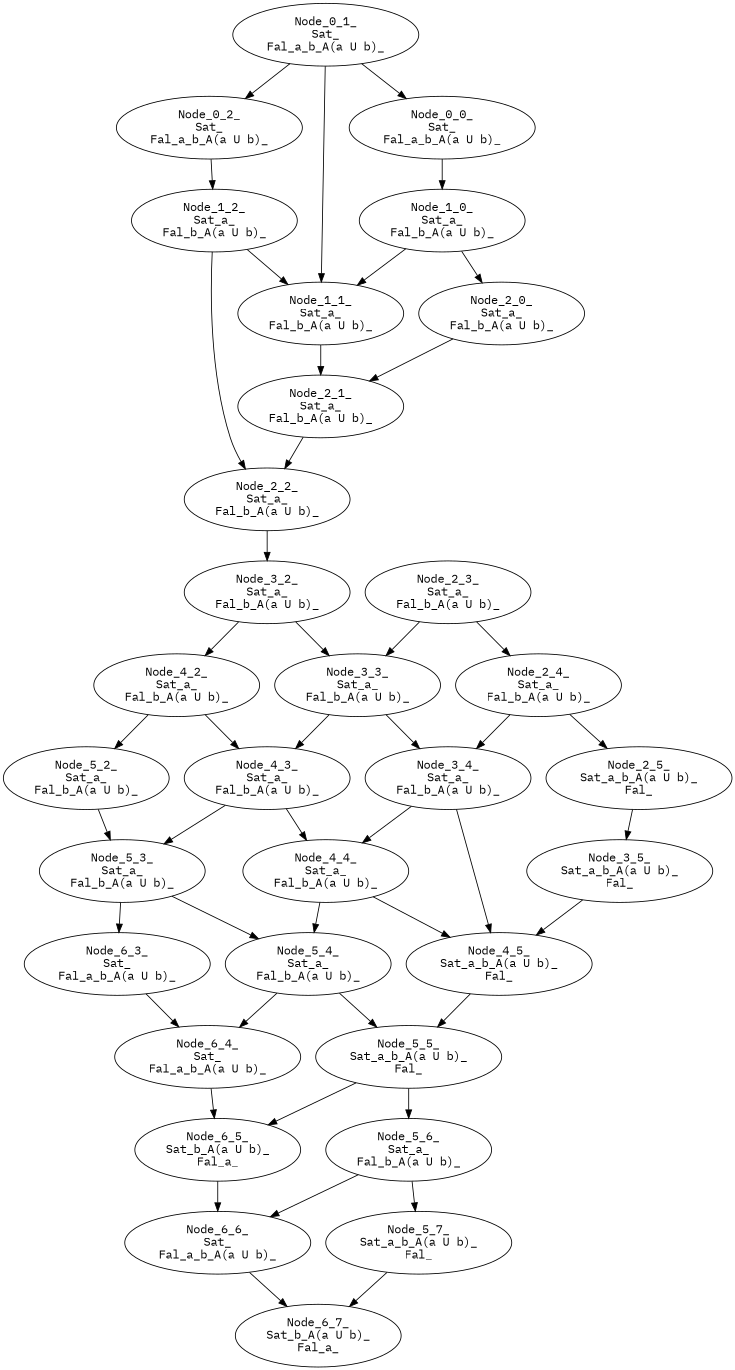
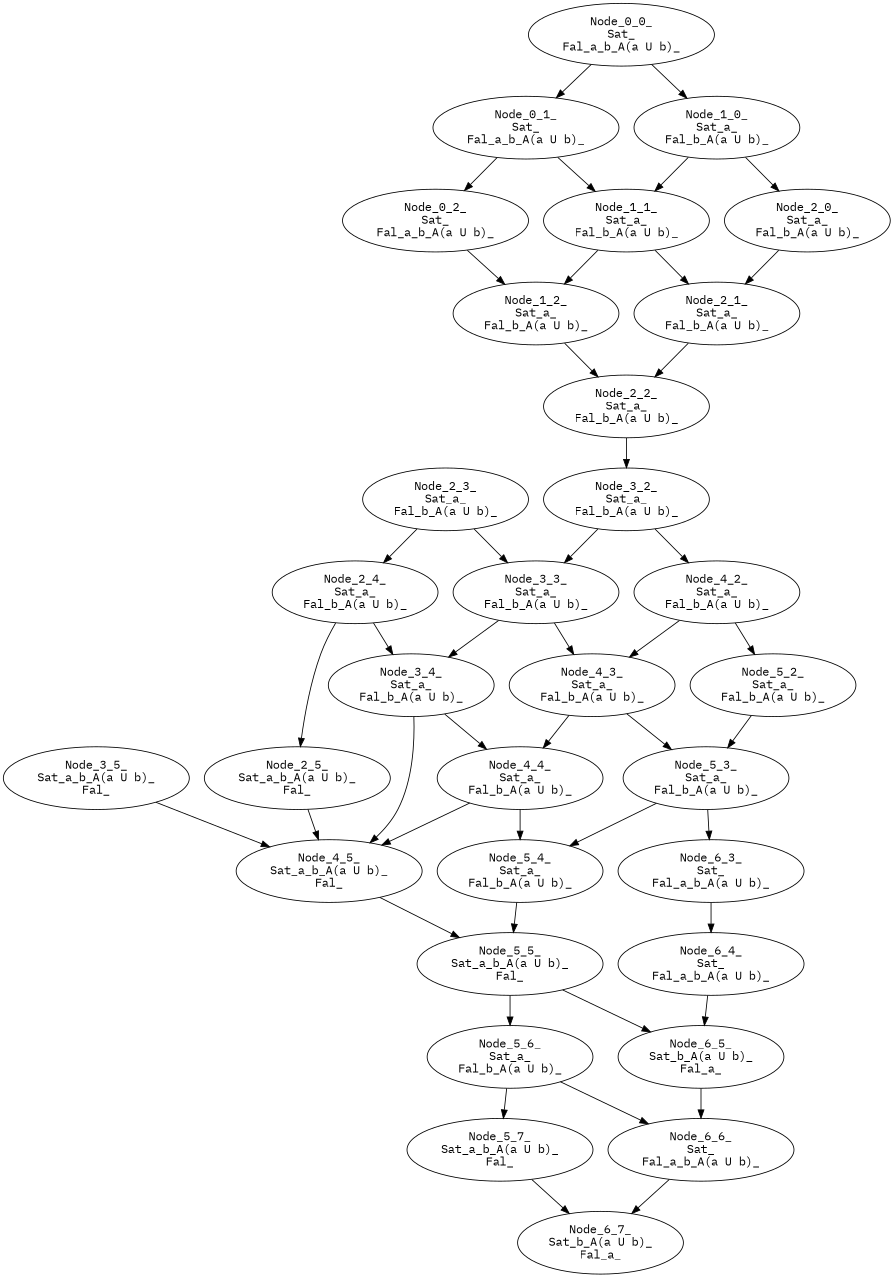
(381, 79) -> (577, 78)
(264, 264) -> (584, 264)
(630, 820) -> (312, 820)
(261, 1007) -> none
